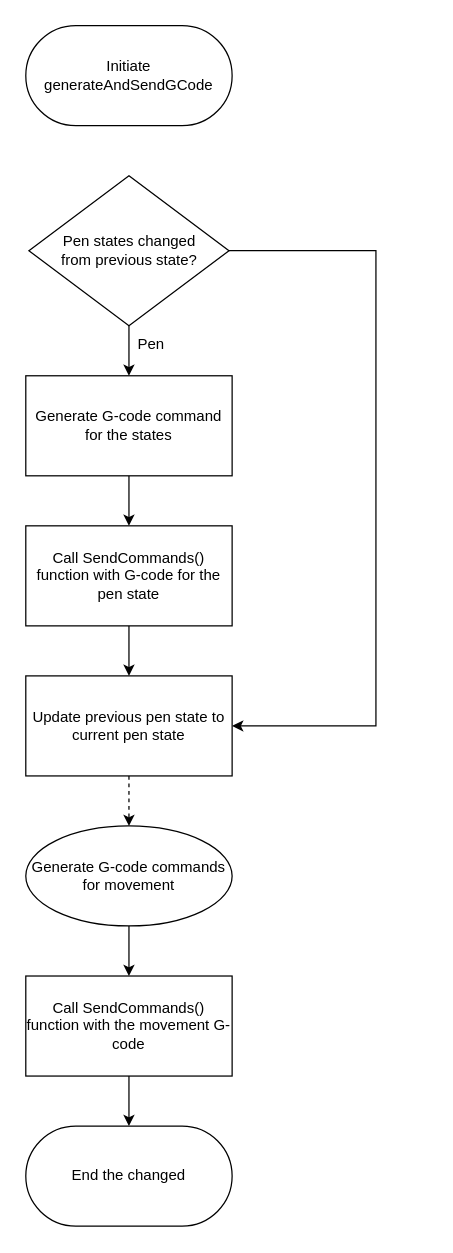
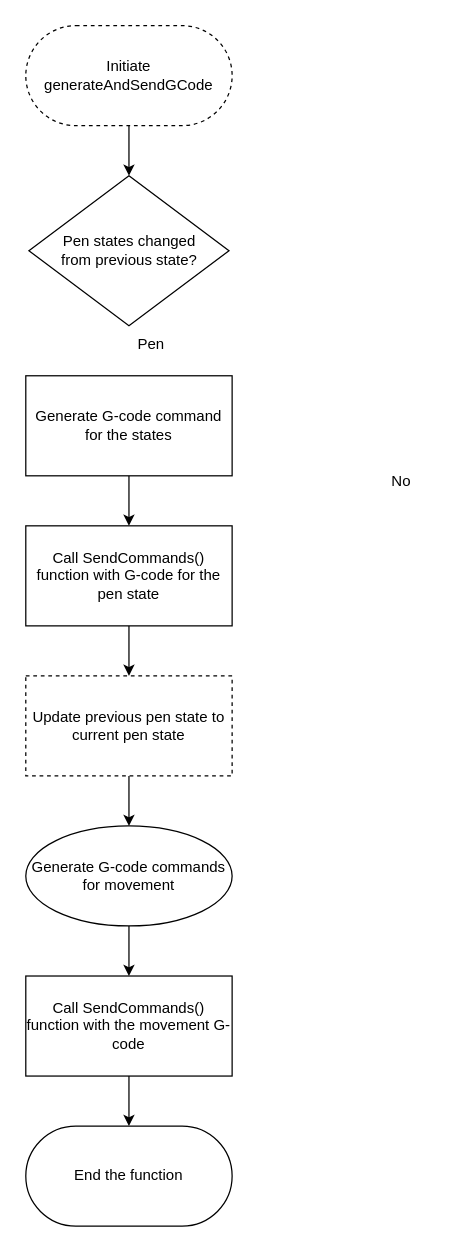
(129, 76) -> (129, 76)
none -> (129, 147)
(129, 347) -> none
none -> (401, 482)
(376, 483) -> none
(129, 726) -> (129, 726)
(129, 795) -> (129, 795)
(129, 1176) -> (129, 1176)
